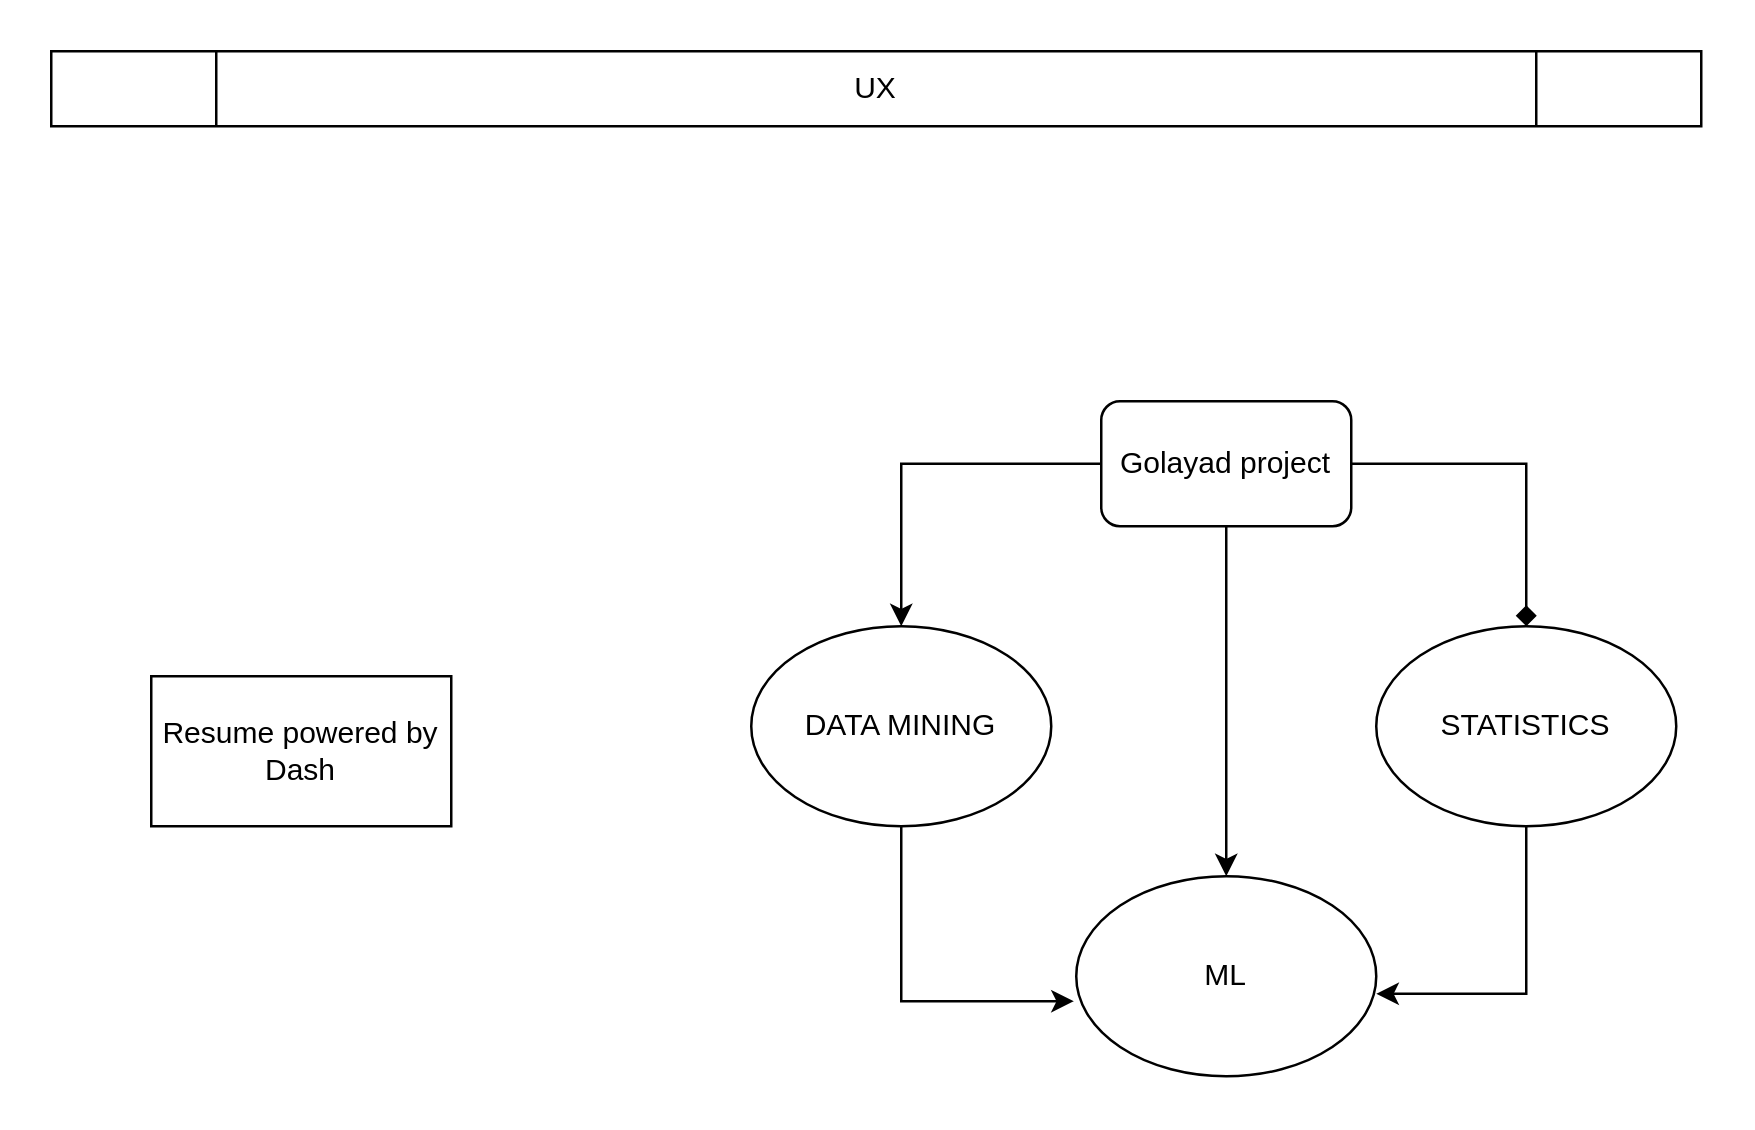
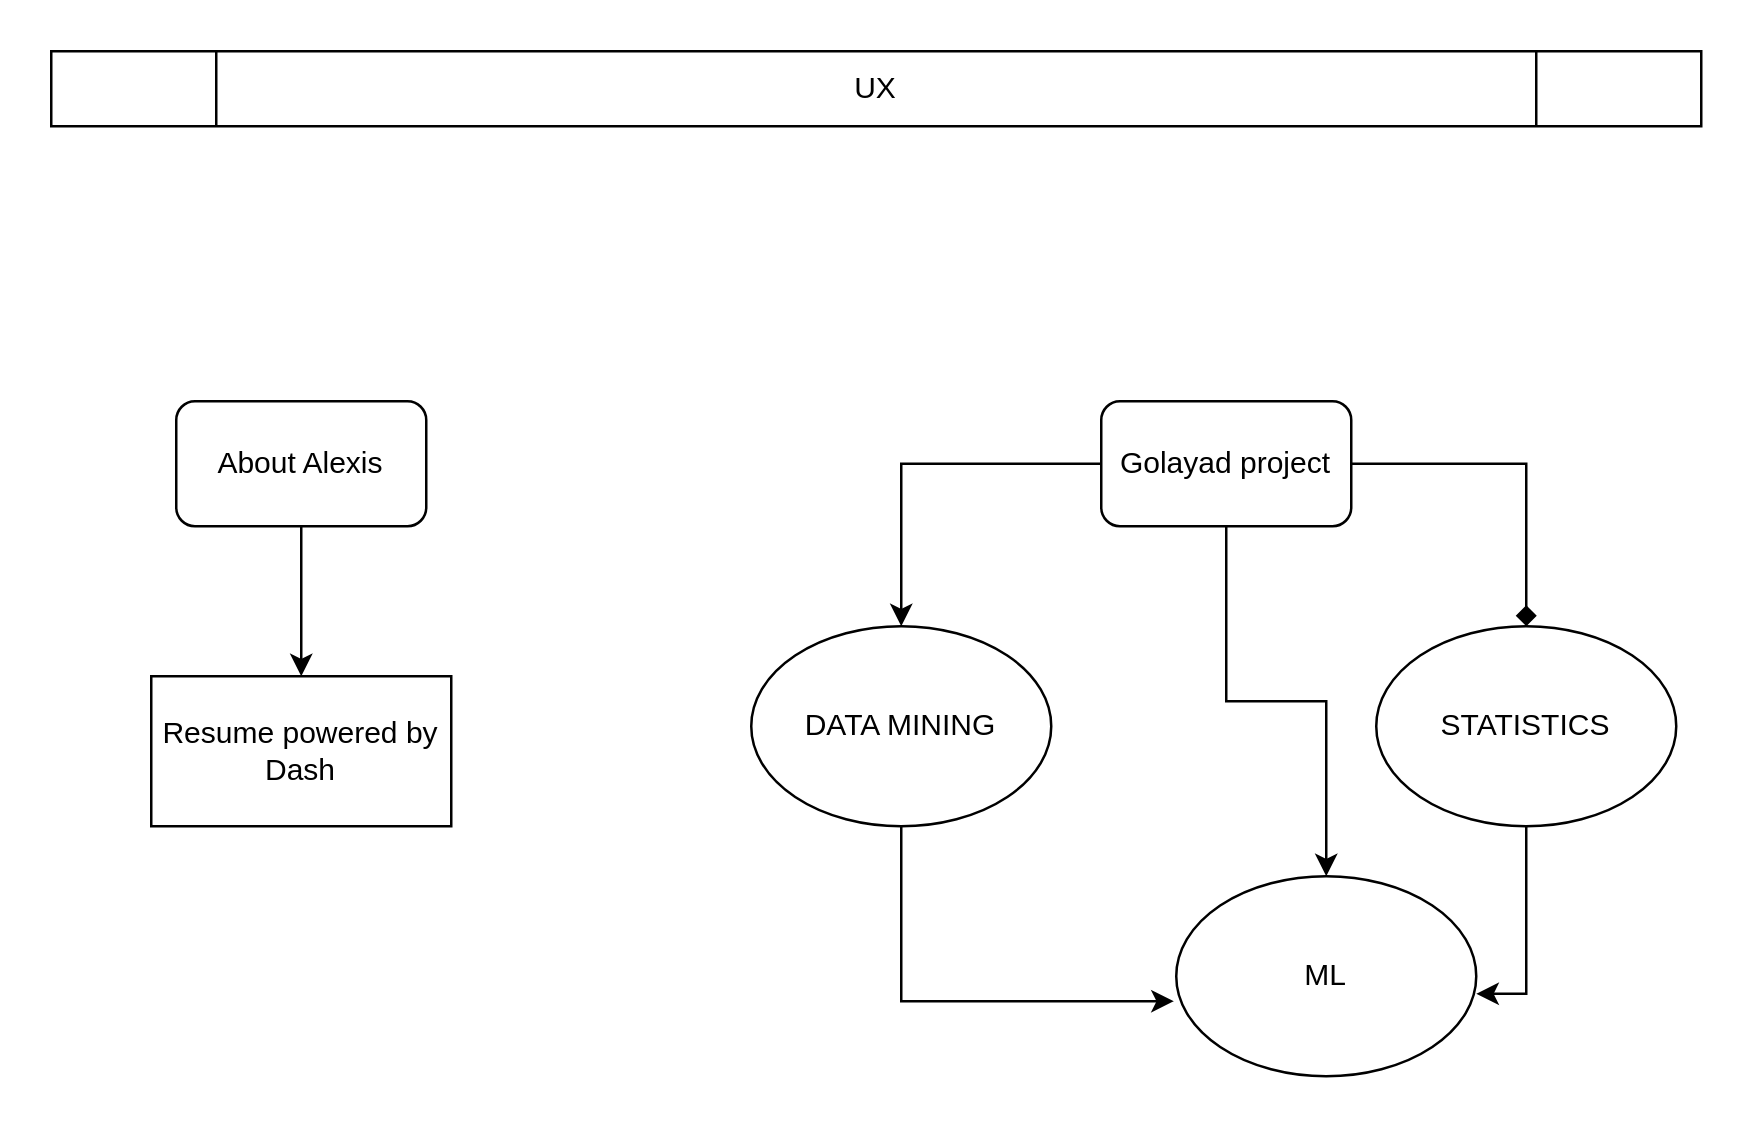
none -> (301, 464)
none -> (301, 593)
(1226, 976) -> (1326, 976)
